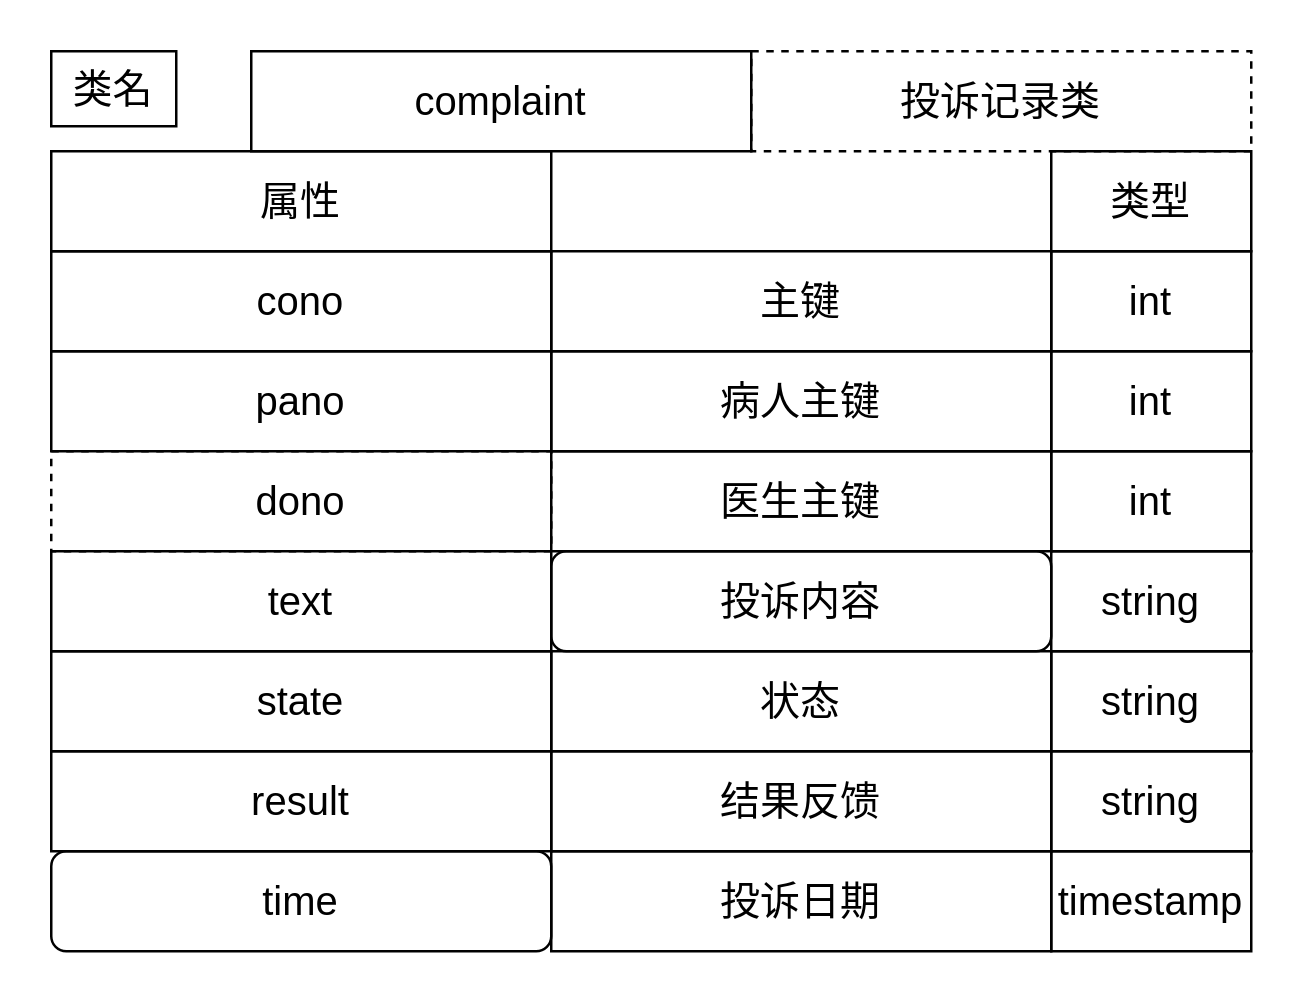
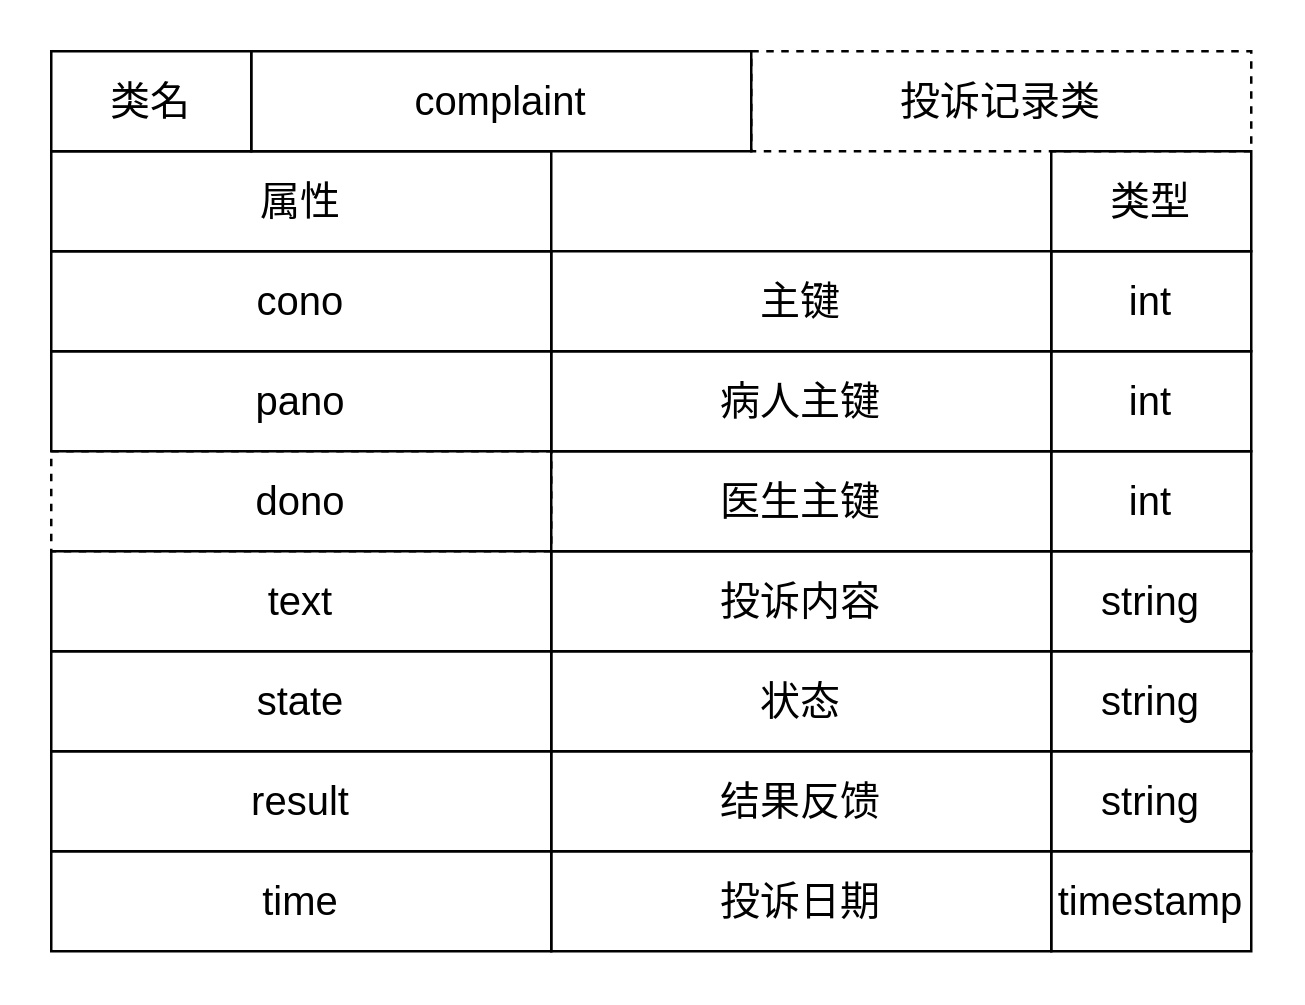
(114, 89) -> (151, 101)
(801, 601) -> (801, 601)
(301, 901) -> (301, 901)
